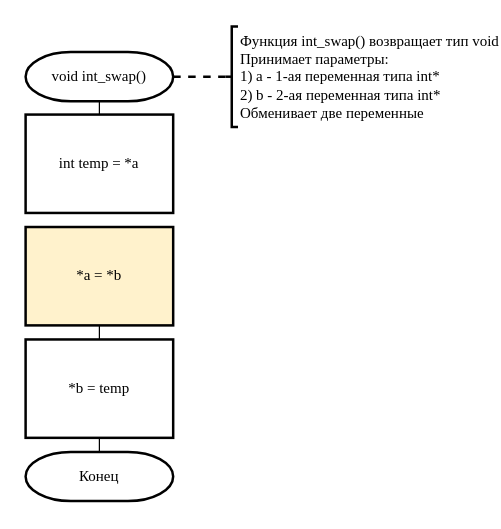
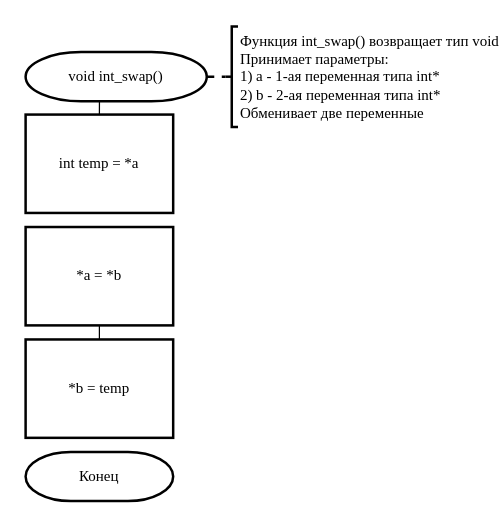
(99, 76) -> (116, 76)
(99, 276) -> (99, 276)
(99, 445) -> none
